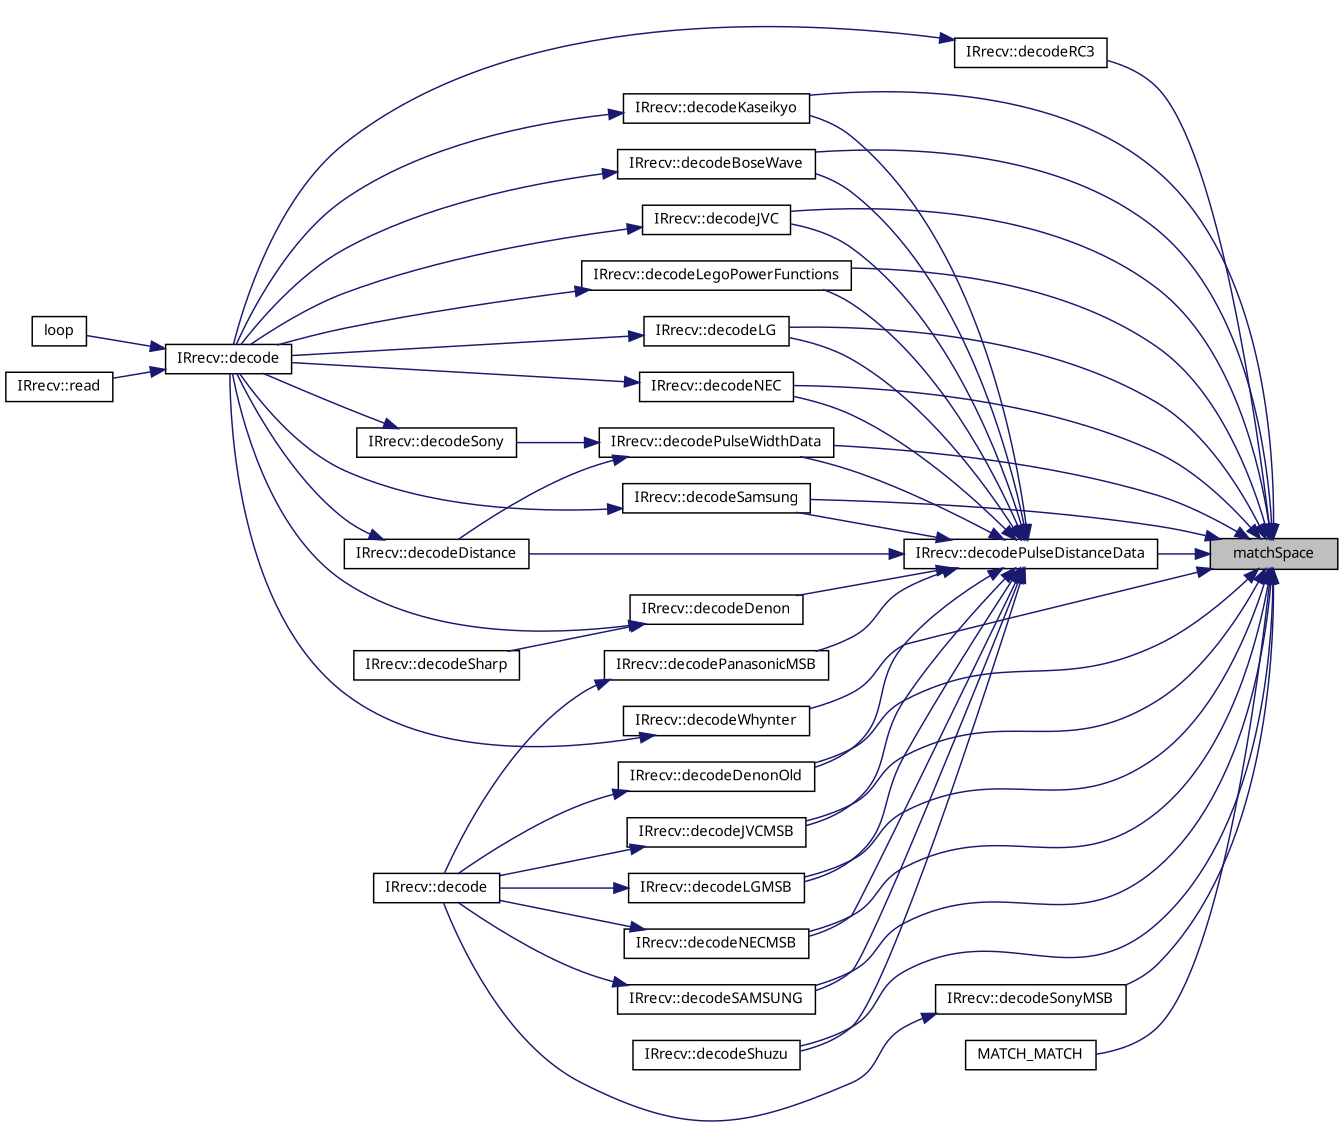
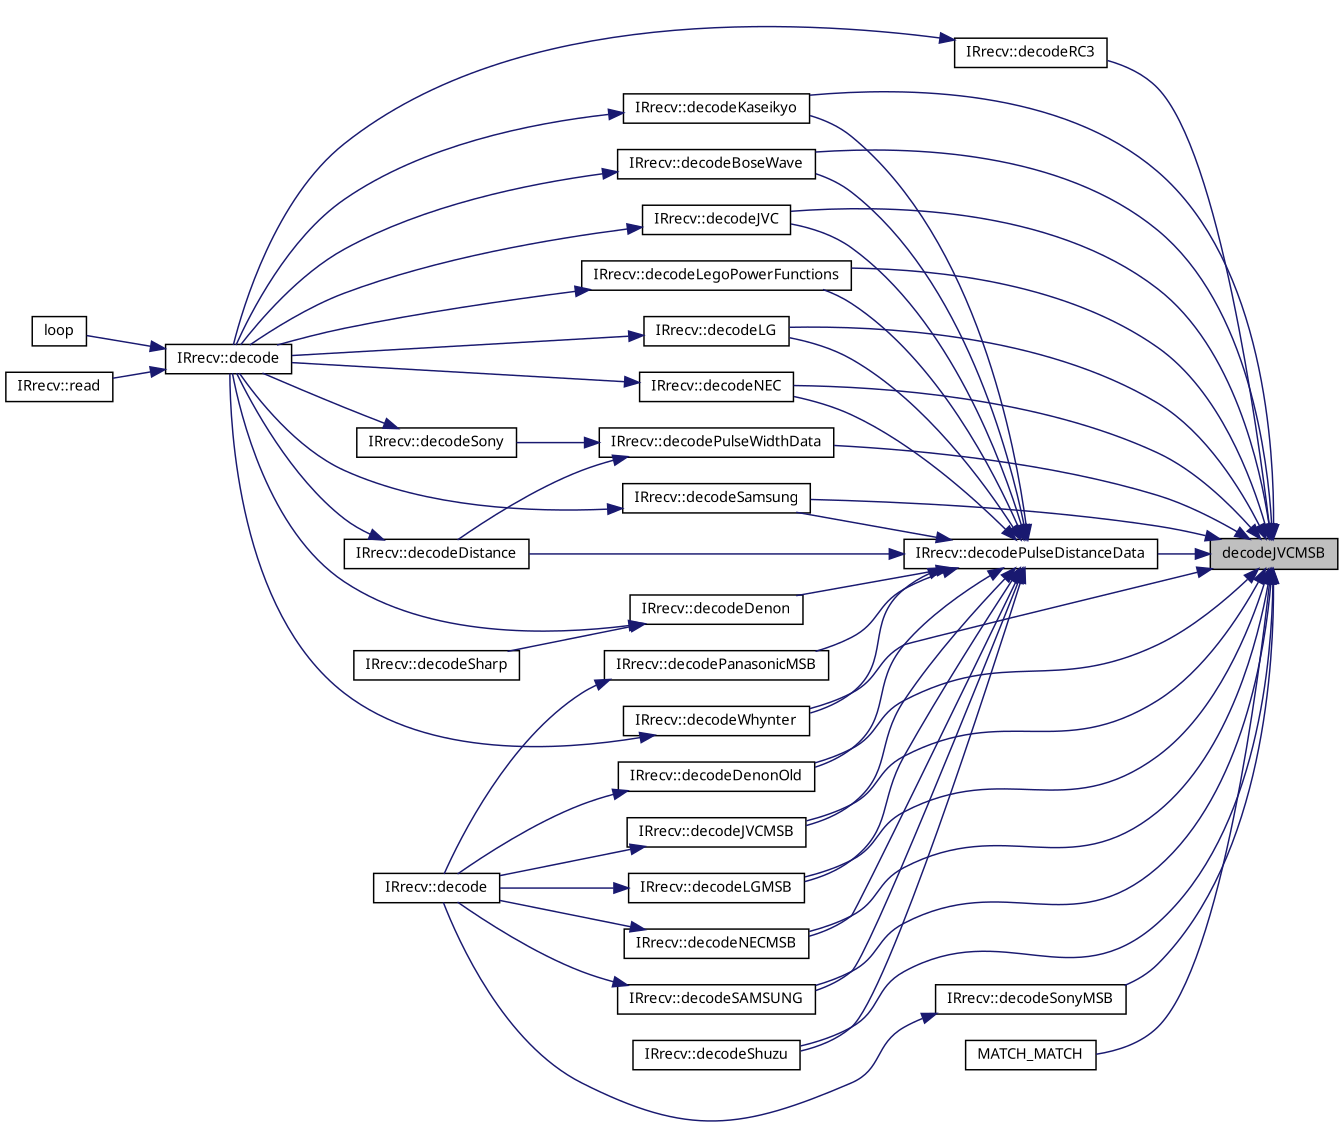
(898, 488) -> (877, 649)
(1274, 554) -> (1274, 554)
